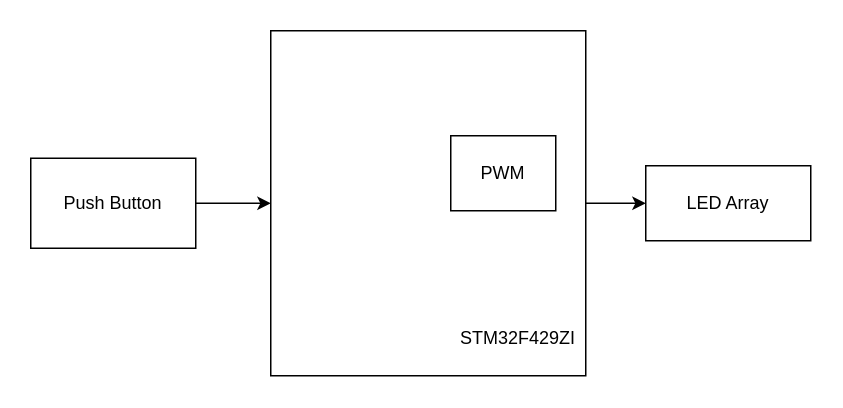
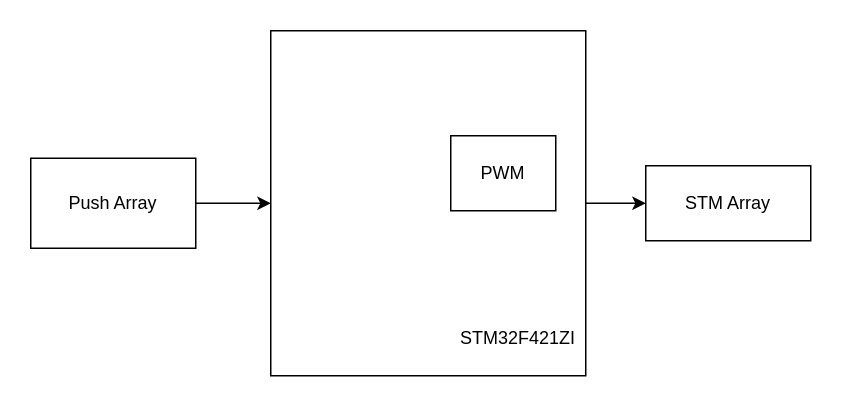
(113, 203) -> (113, 203)
(728, 203) -> (728, 203)
(518, 338) -> (518, 338)
